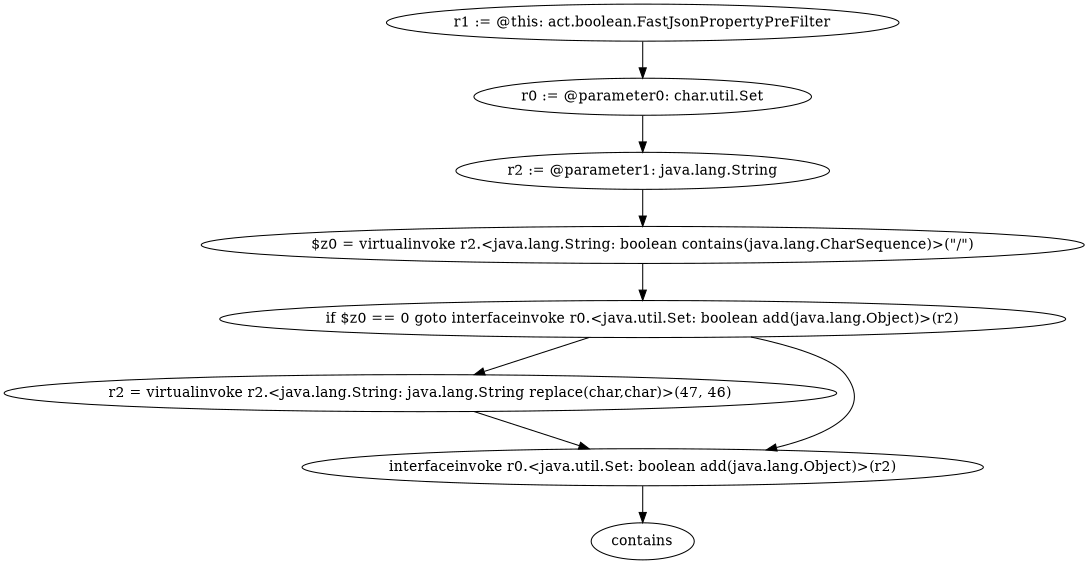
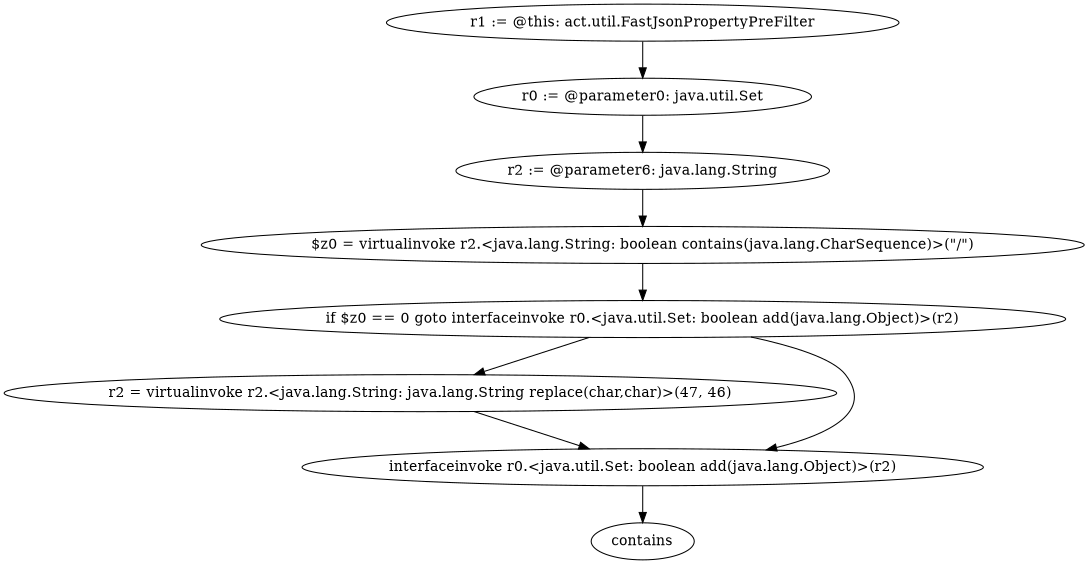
(643, 23) -> (643, 23)
(643, 97) -> (643, 97)
(643, 171) -> (643, 171)
